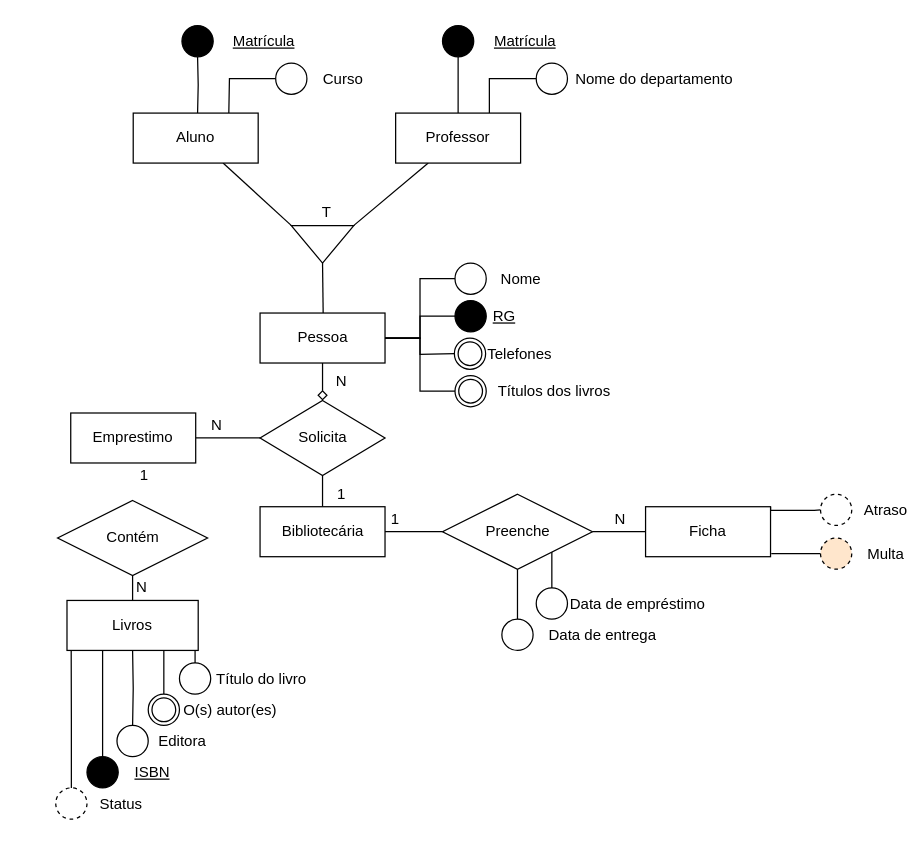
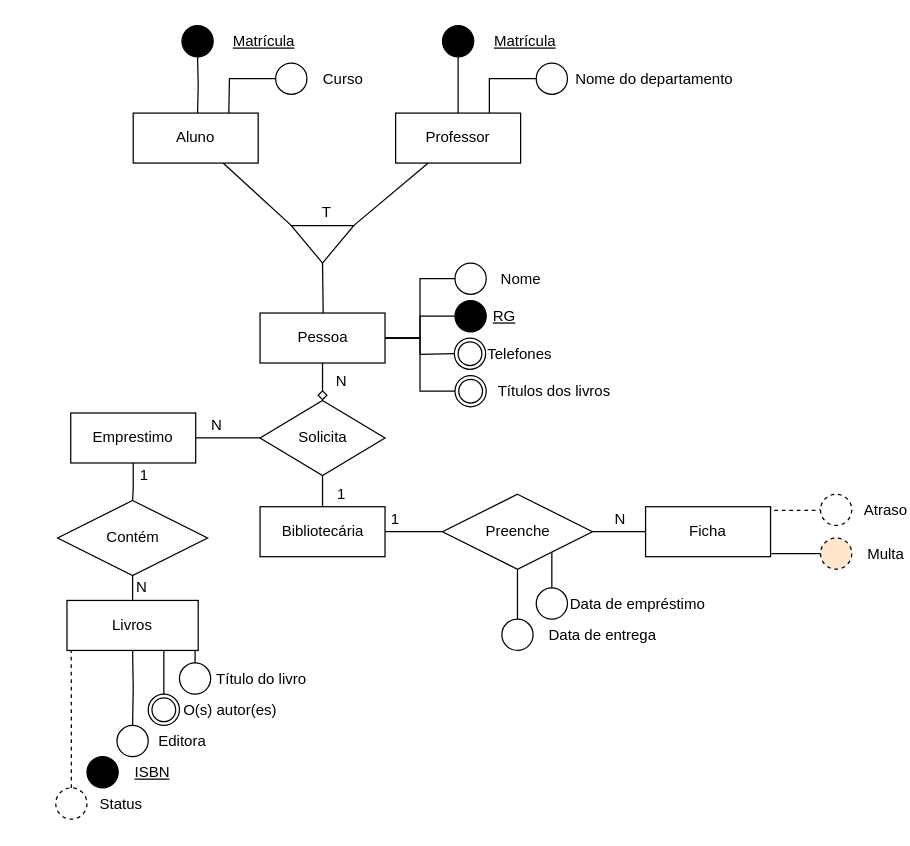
none -> (133, 481)
(794, 511) -> (794, 511)
(103, 702) -> none
(71, 718) -> (71, 718)
